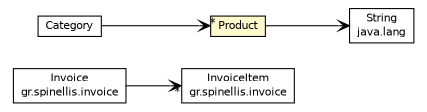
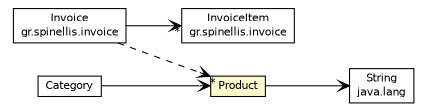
none -> (159, 58)
